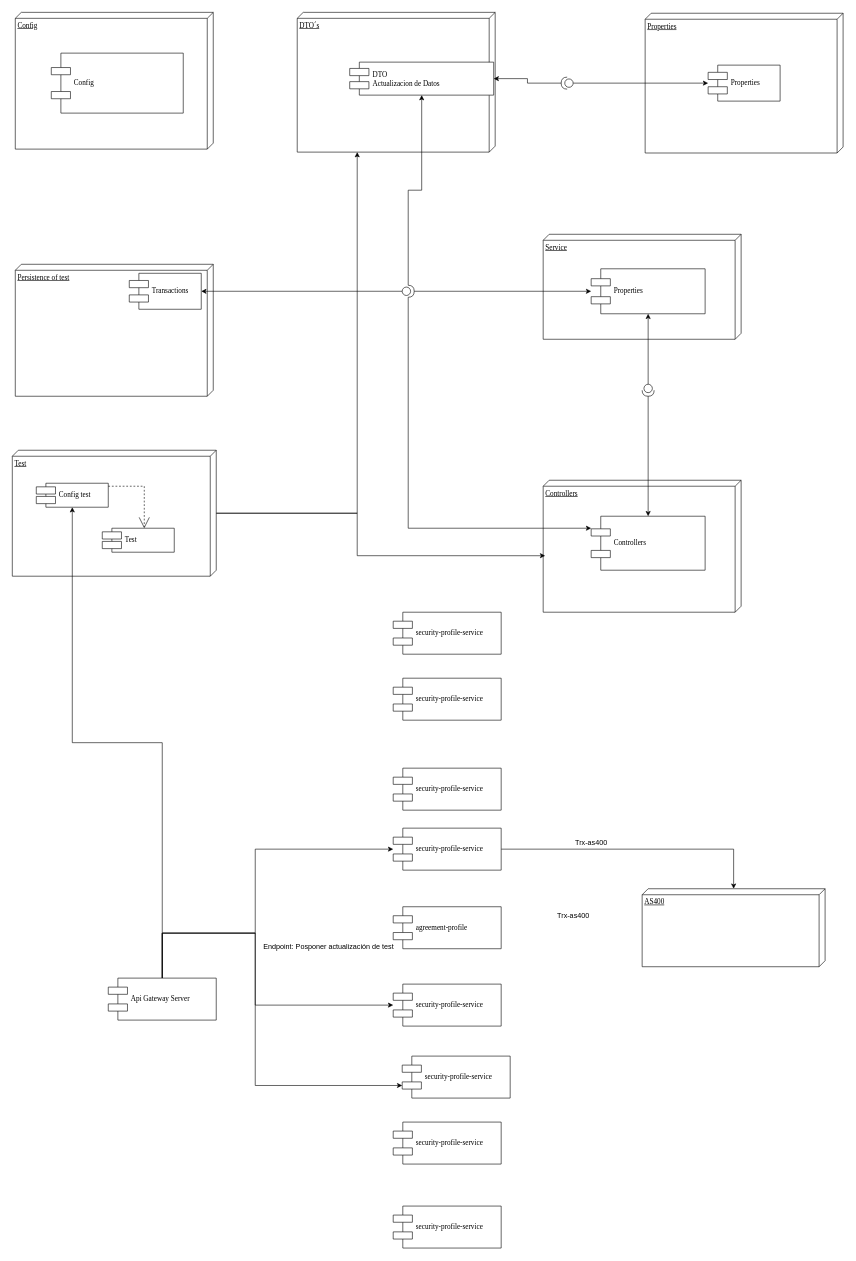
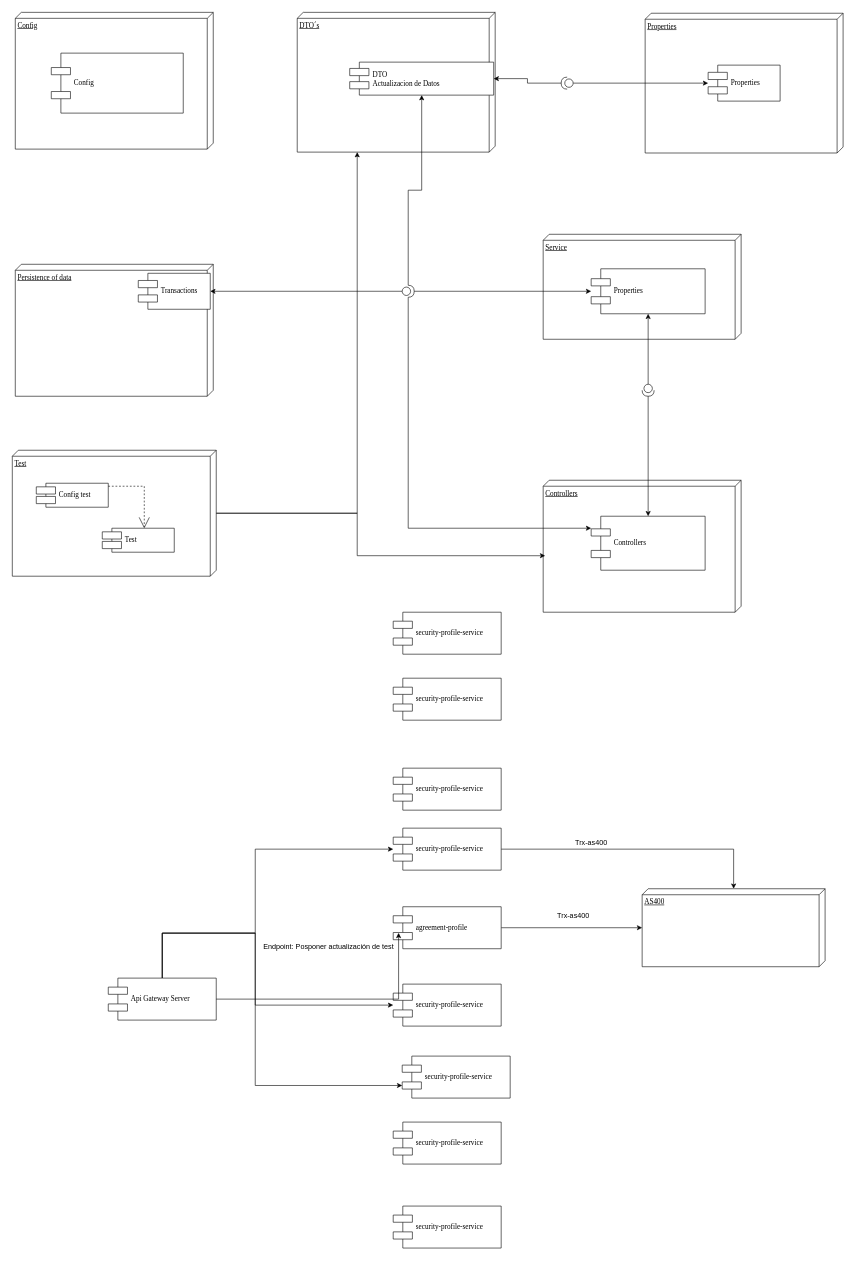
(54, 278) -> (54, 278)
(165, 291) -> (174, 291)
(72, 743) -> (399, 970)
none -> (636, 928)
